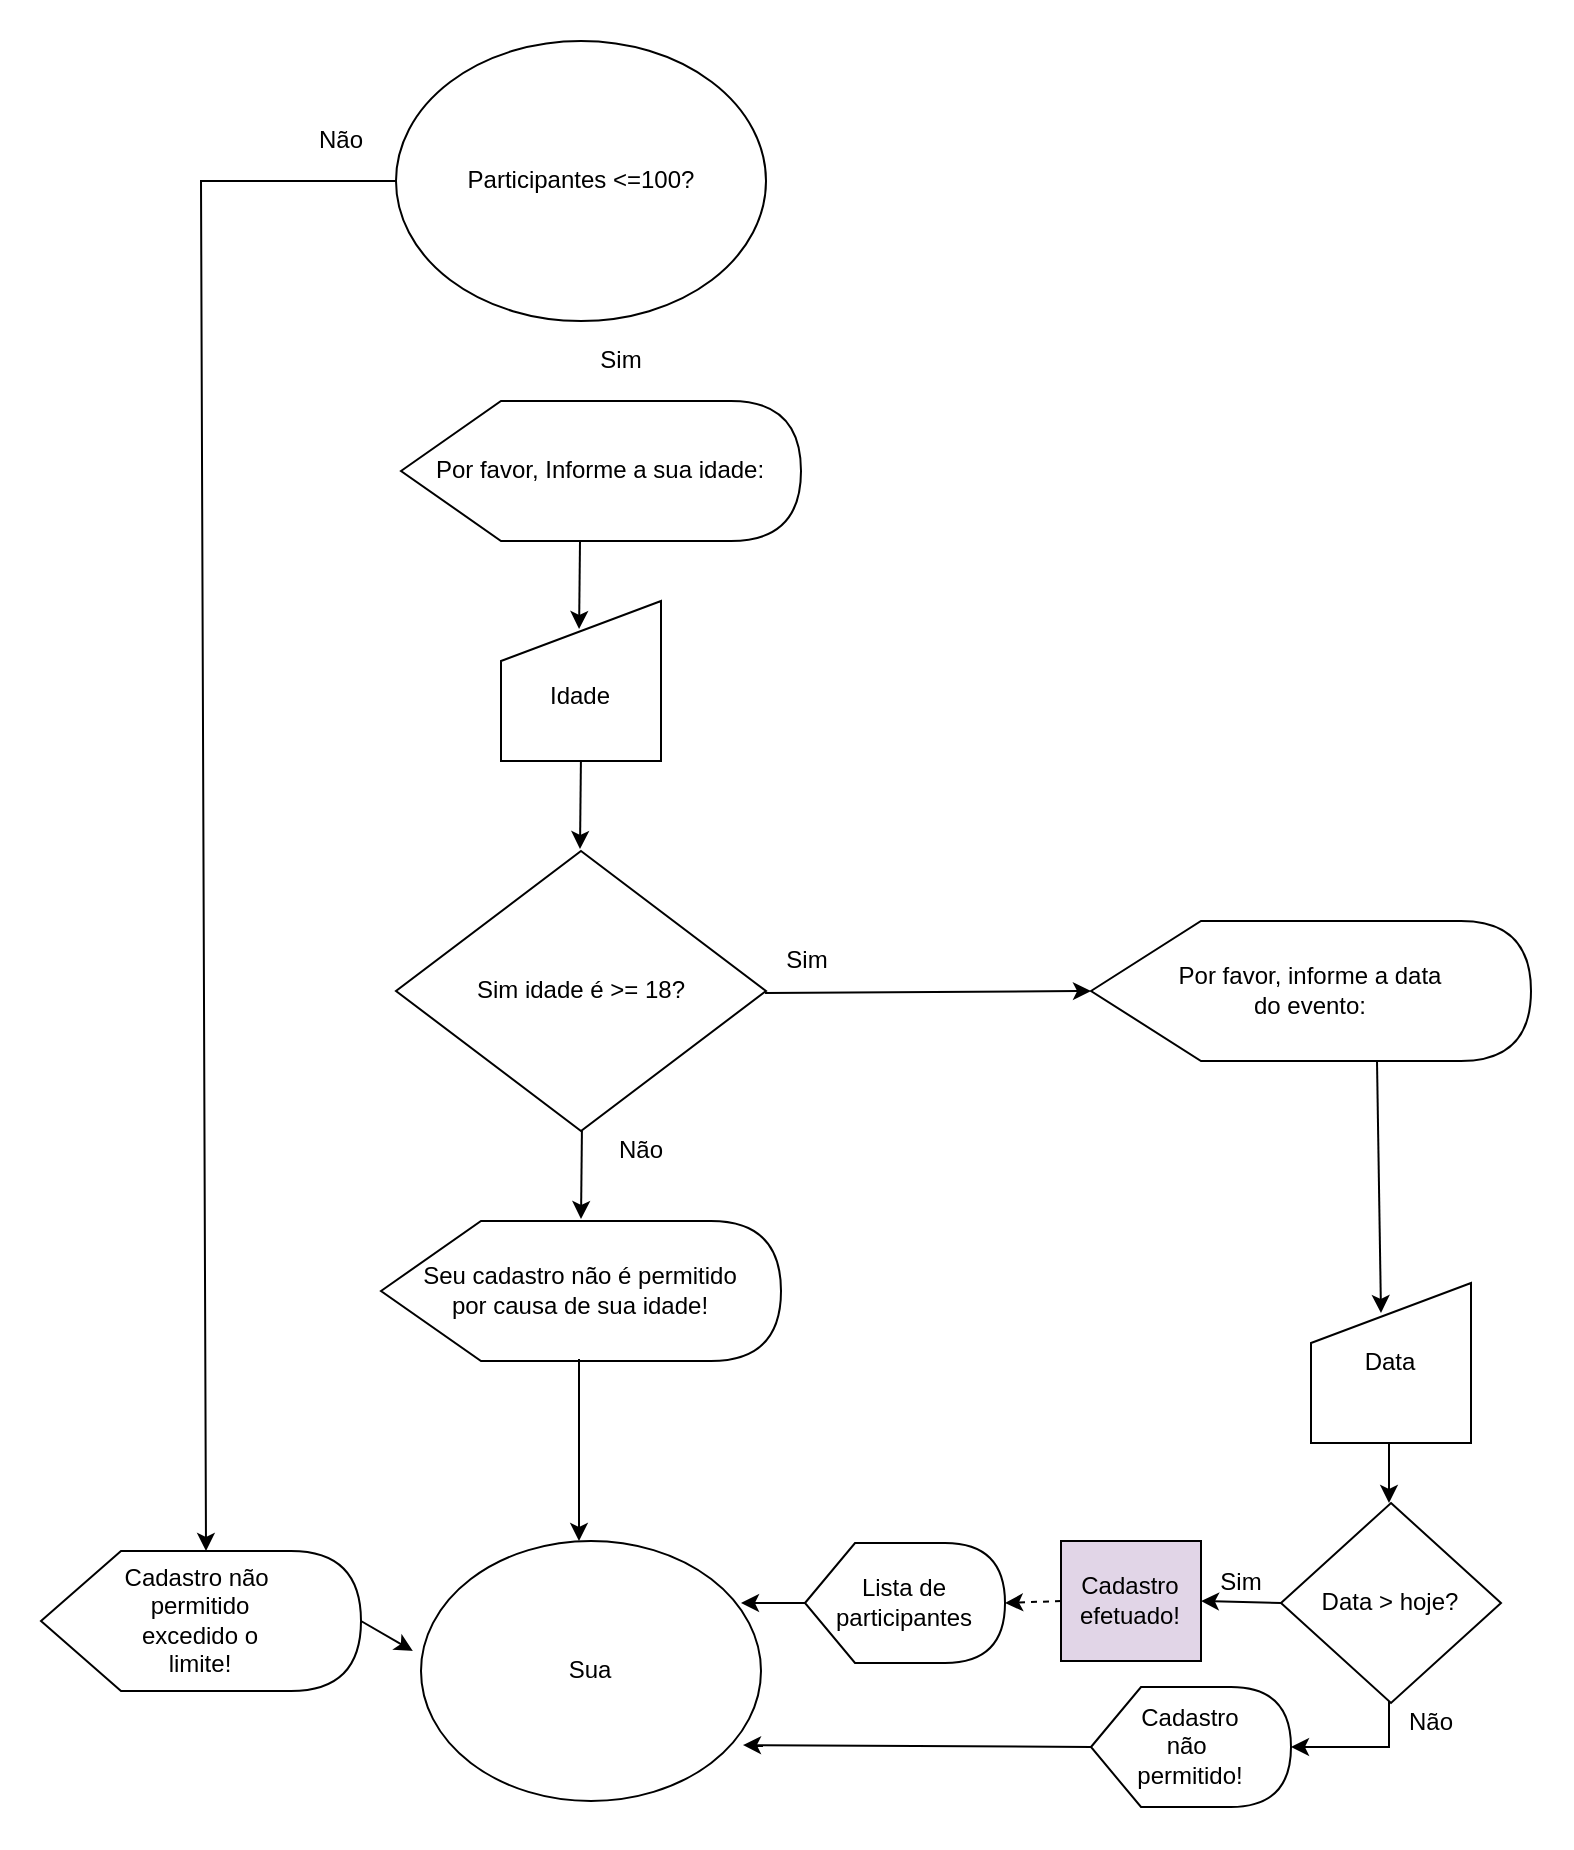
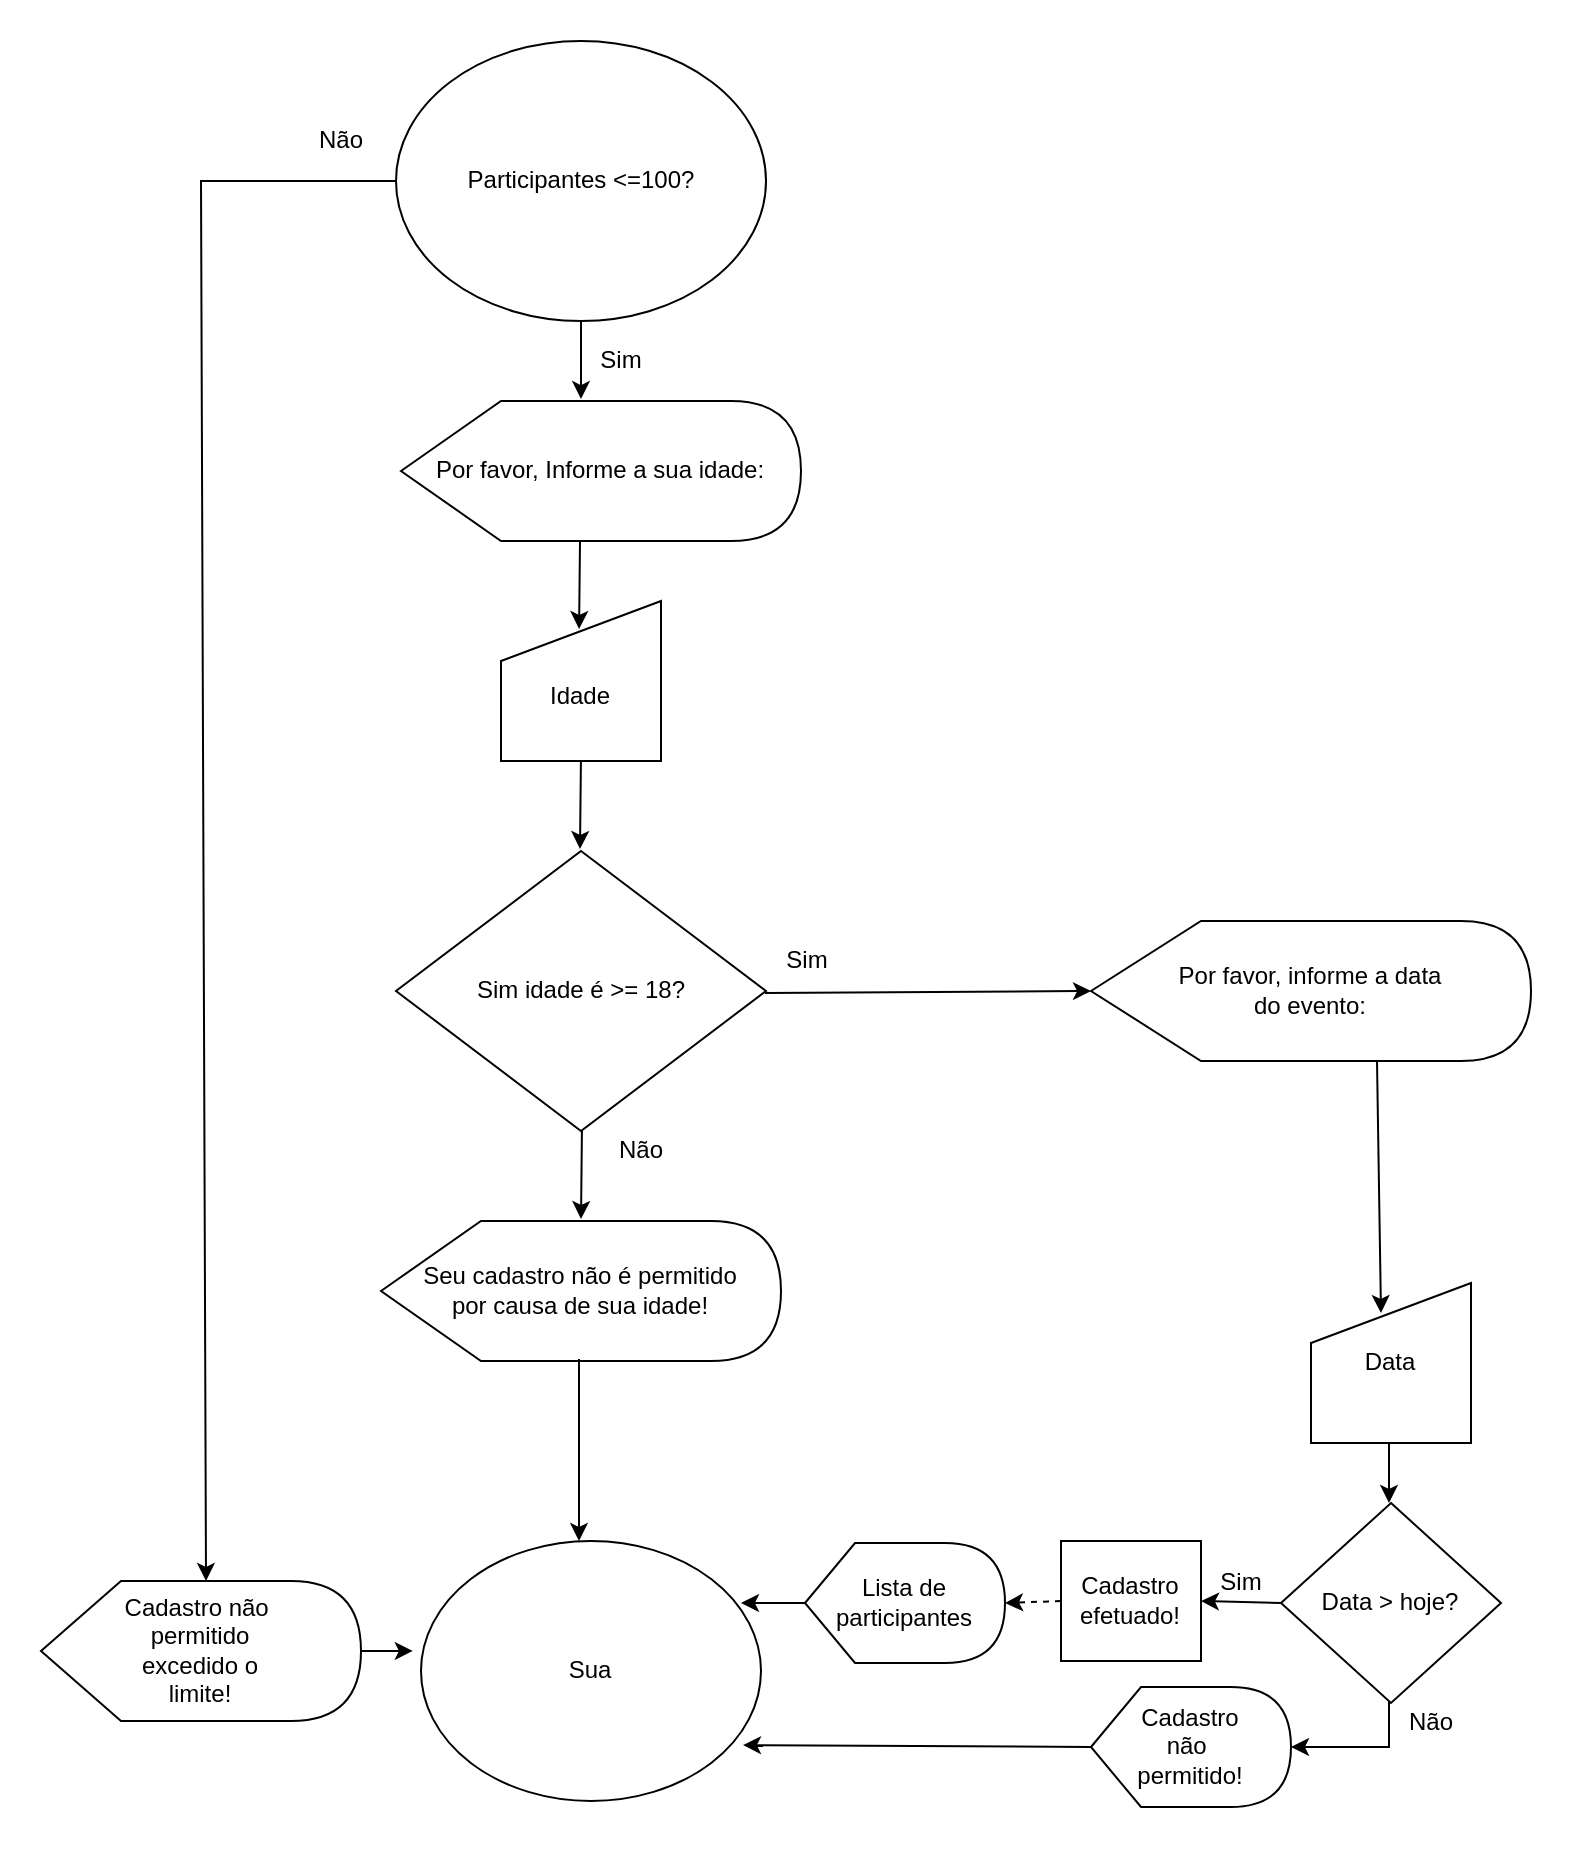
none -> (581, 353)
(1131, 1601) -> (1131, 1601)
(201, 1621) -> (201, 1651)
